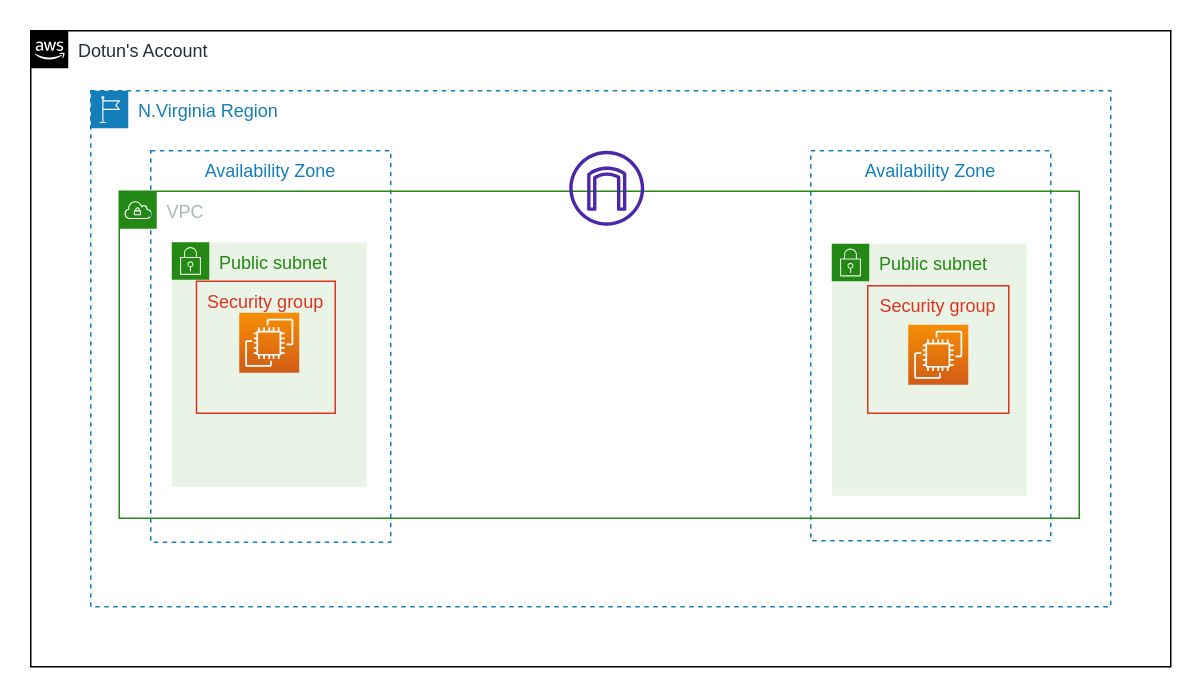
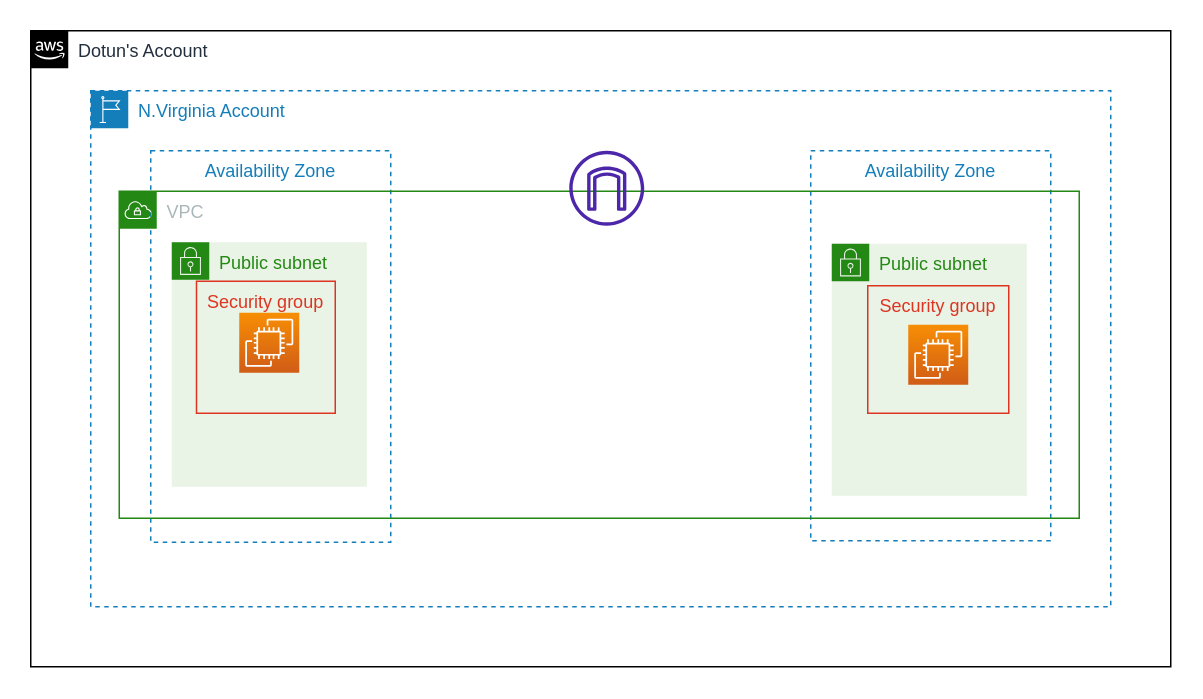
(210, 112) -> (218, 112)
